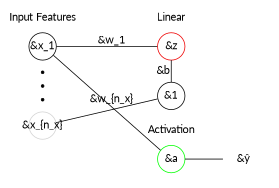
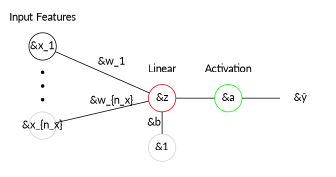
(171, 96) -> (162, 148)
(107, 103) -> (193, 98)
(107, 111) -> (102, 112)
